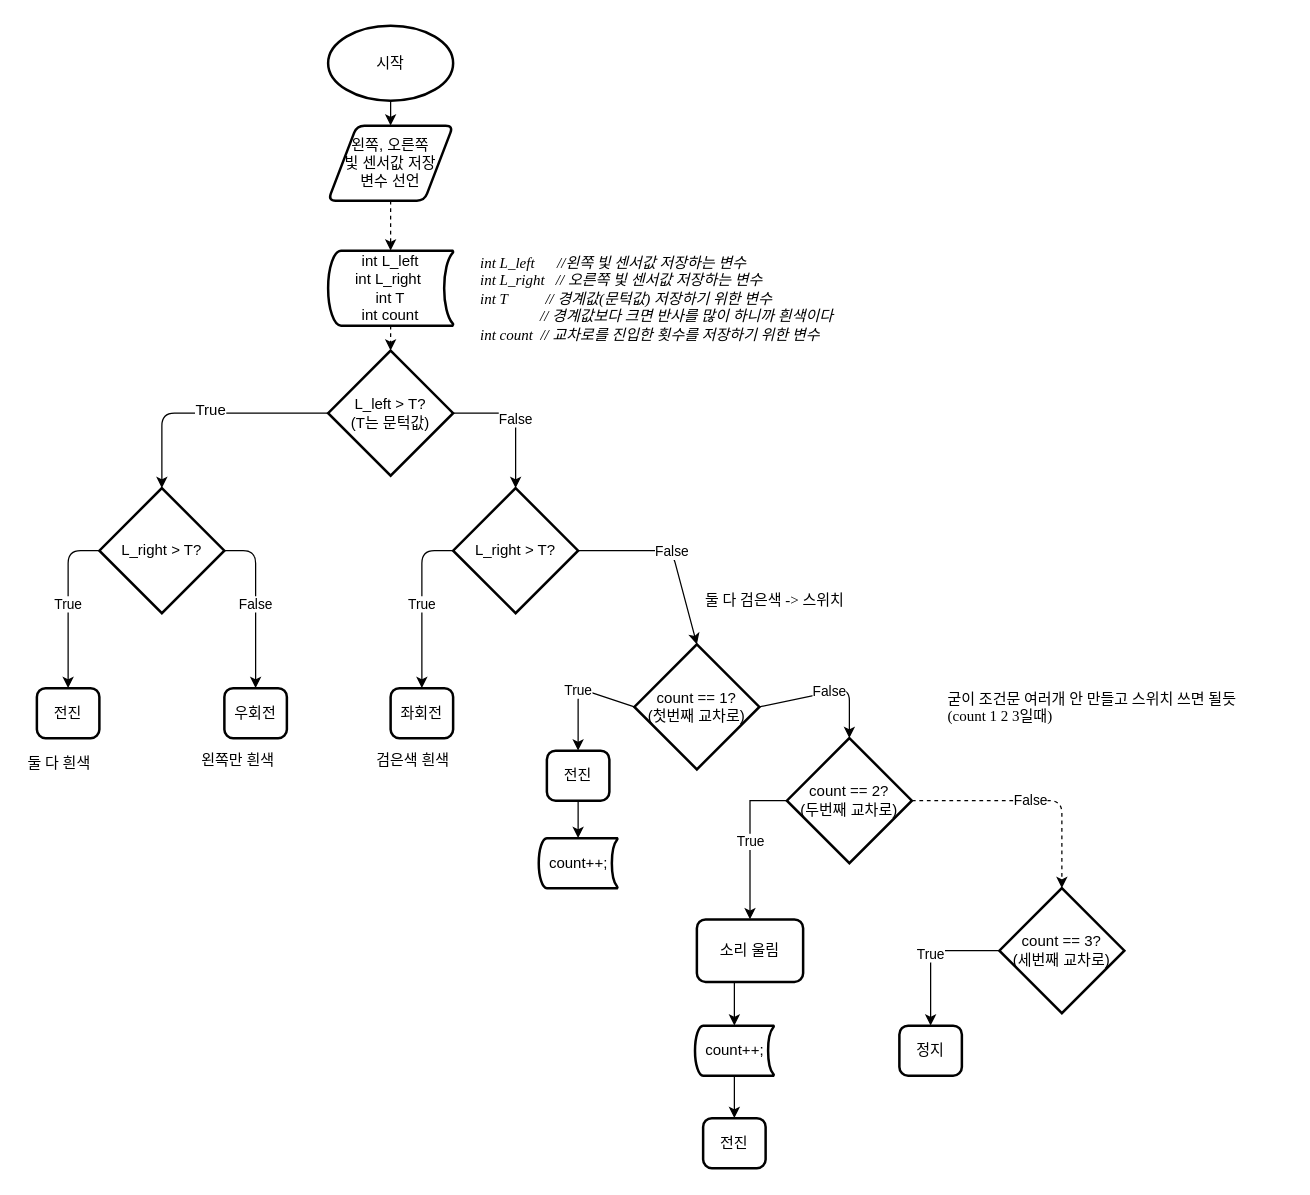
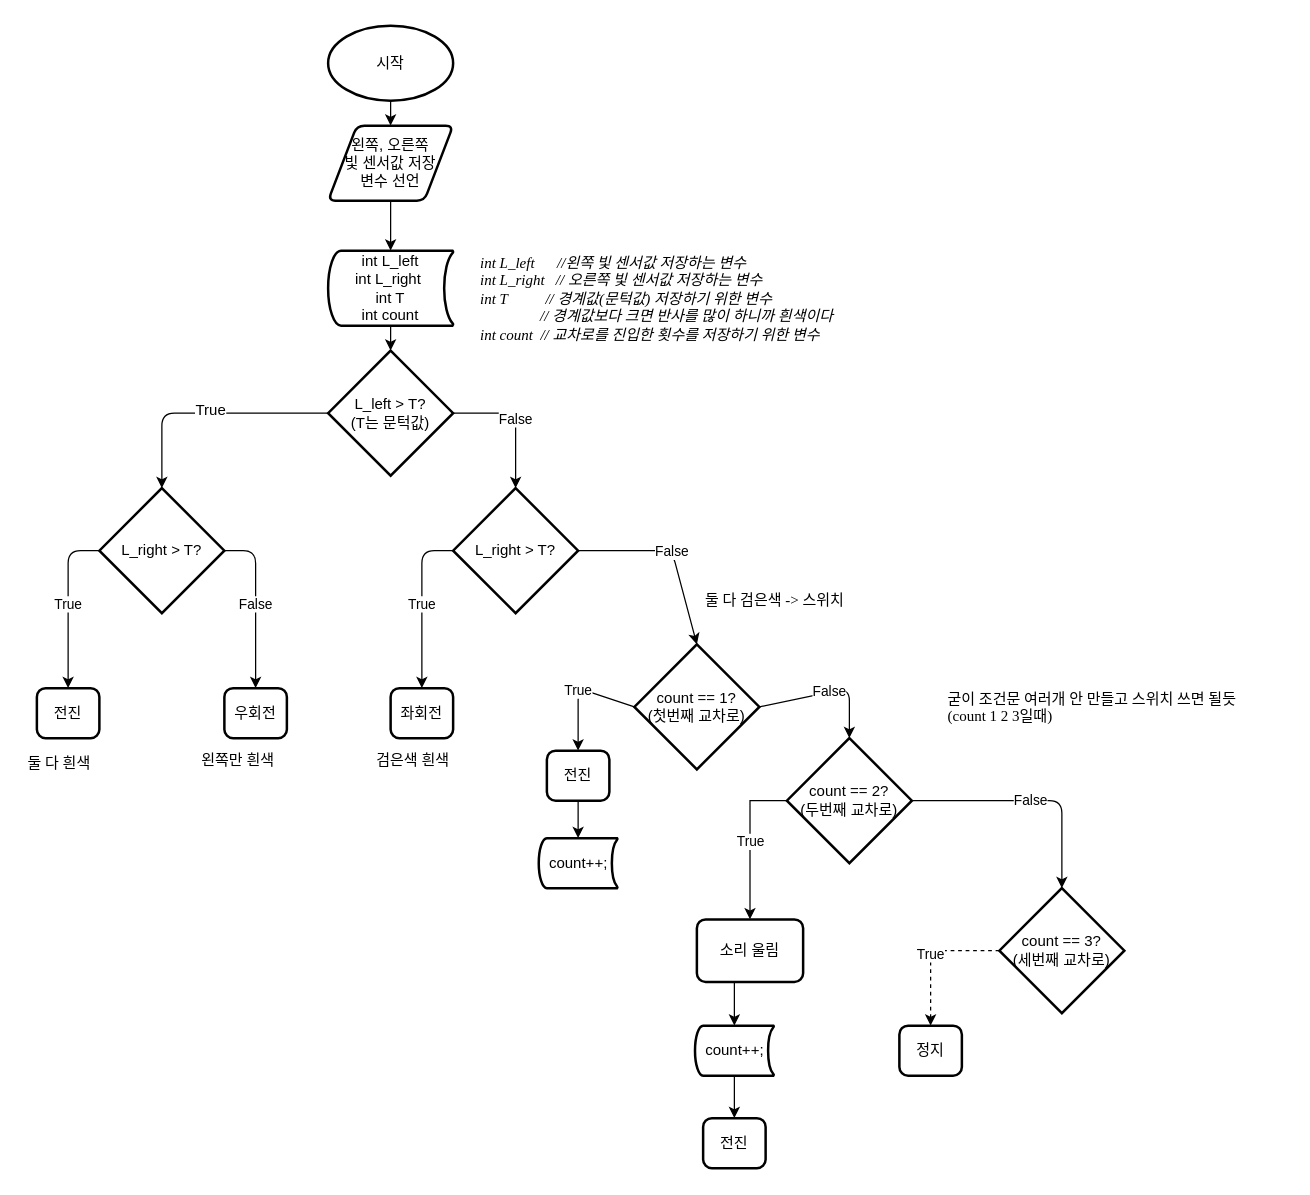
(391, 221) -> (391, 221)
(391, 335) -> (391, 335)
(964, 801) -> (964, 801)
(971, 951) -> (971, 951)
